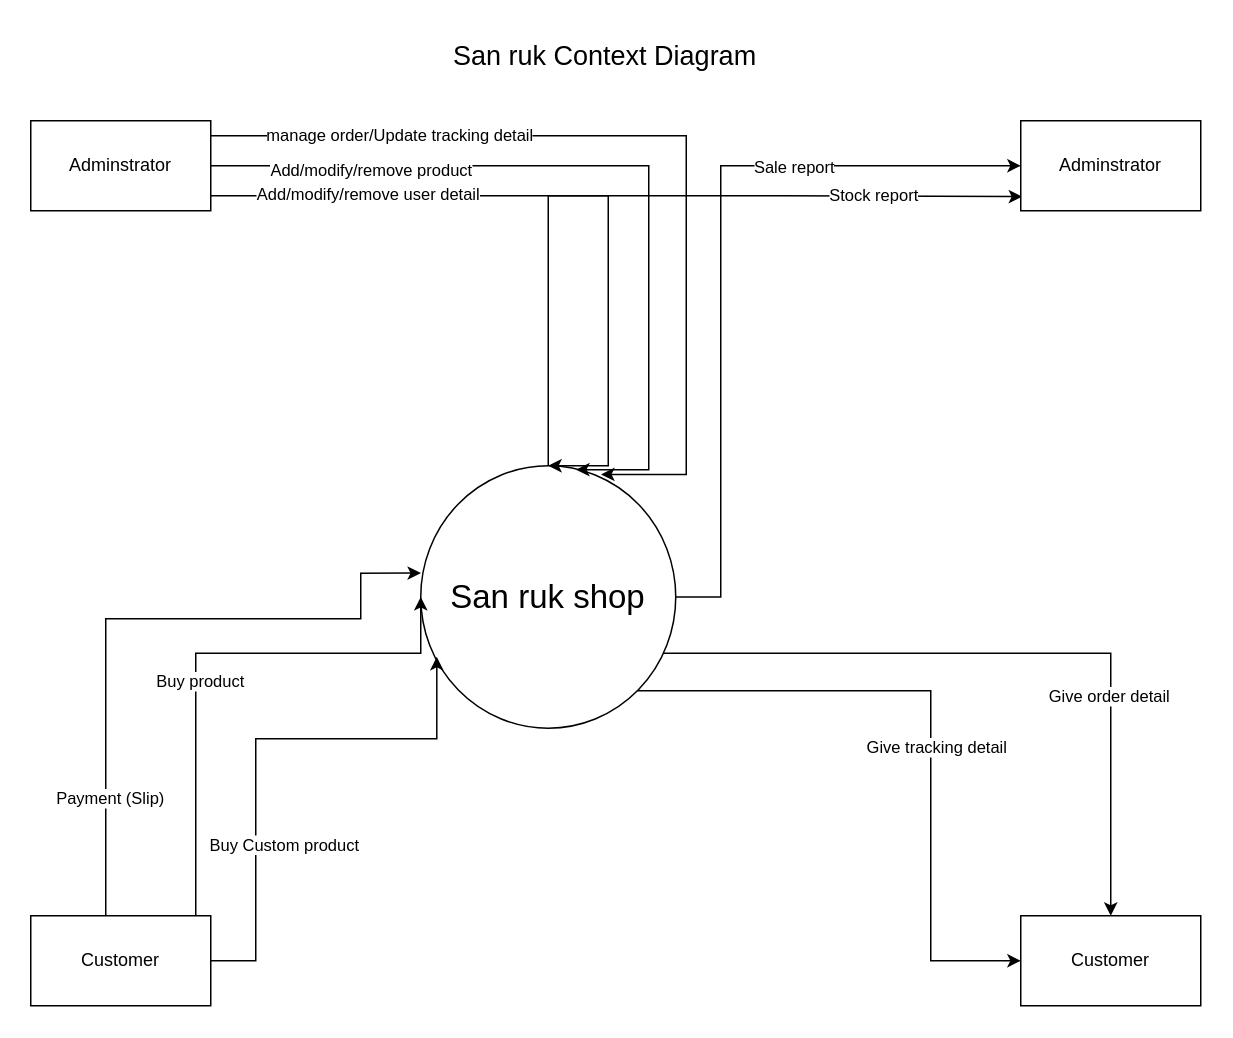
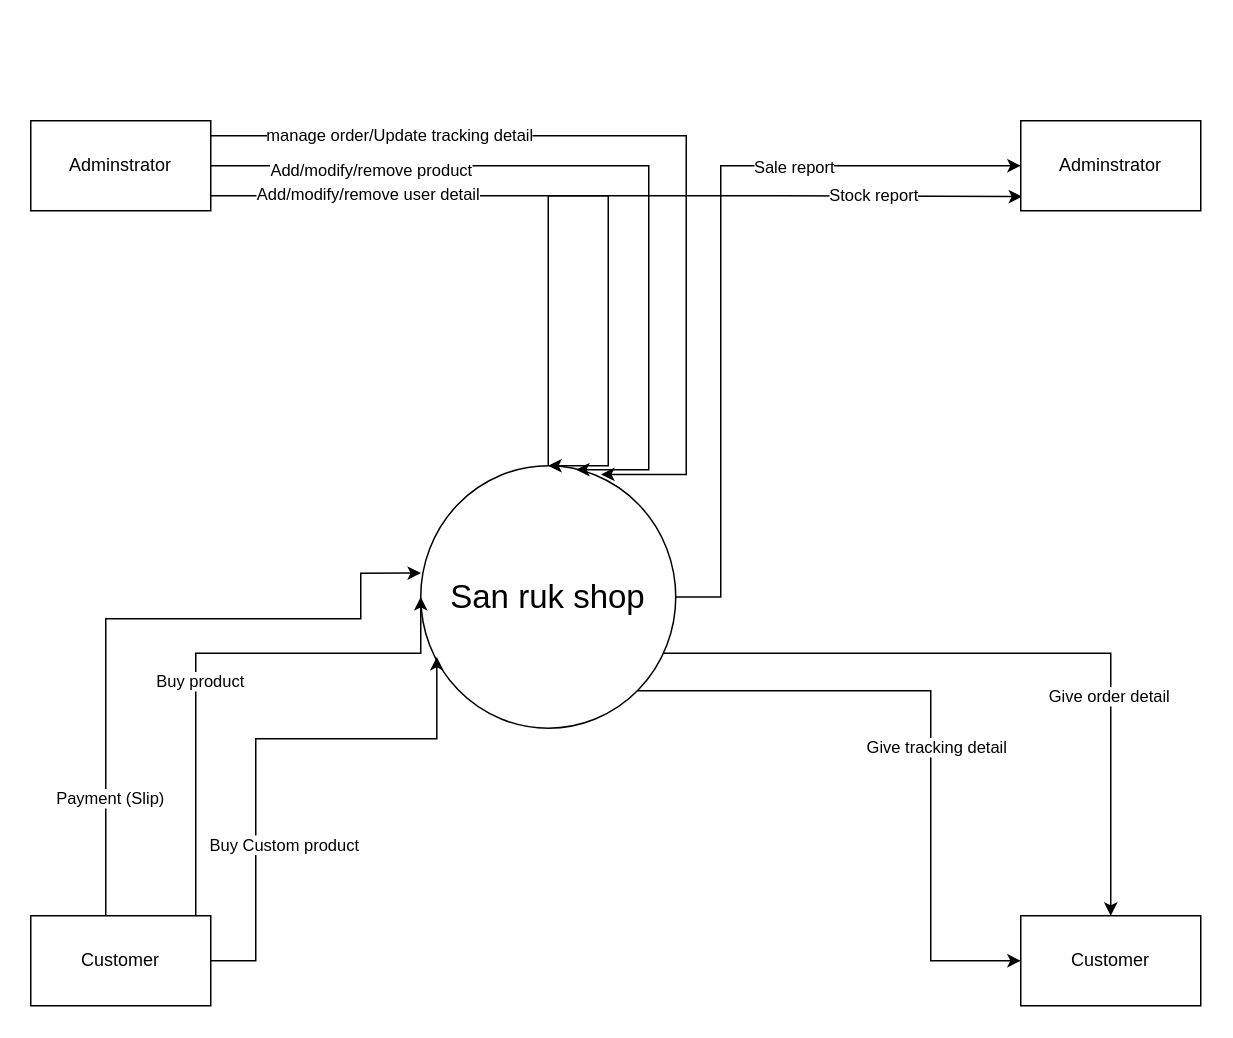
(608, 61) -> none
